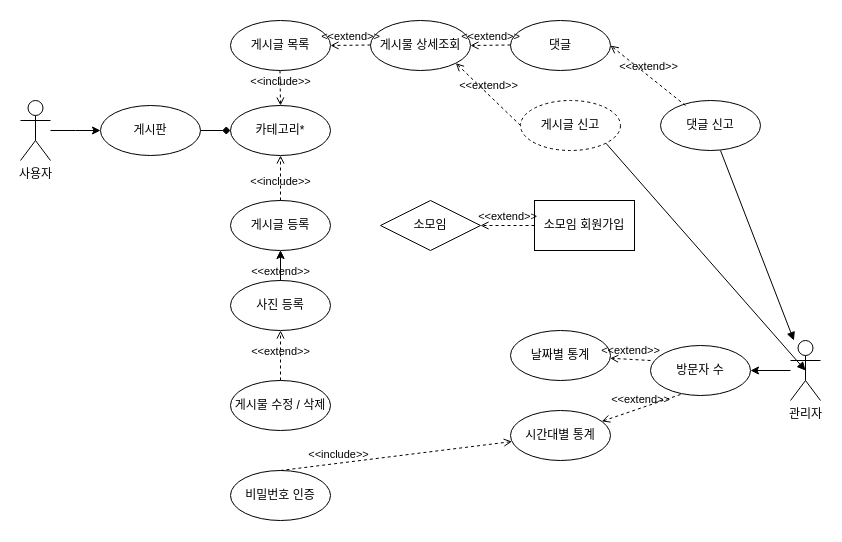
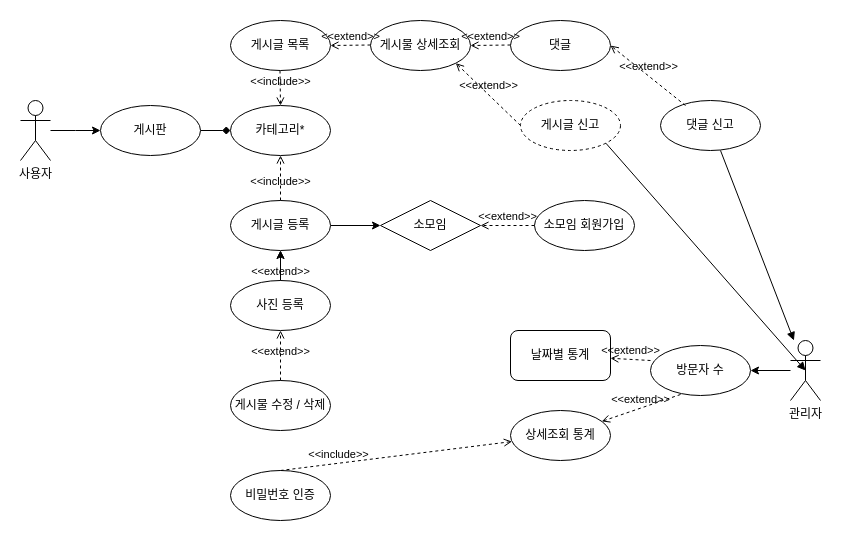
none -> (352, 226)
(585, 226) -> (585, 226)
(561, 356) -> (561, 356)
(561, 436) -> (561, 436)
